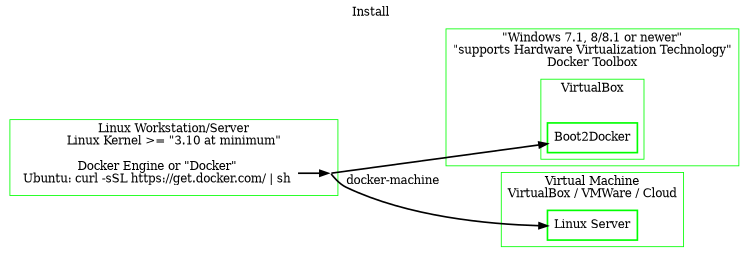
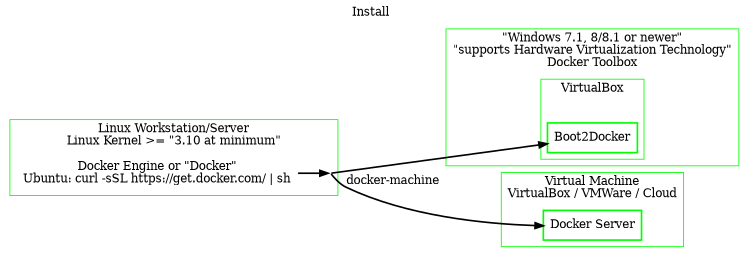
(592, 225) -> (592, 225)
